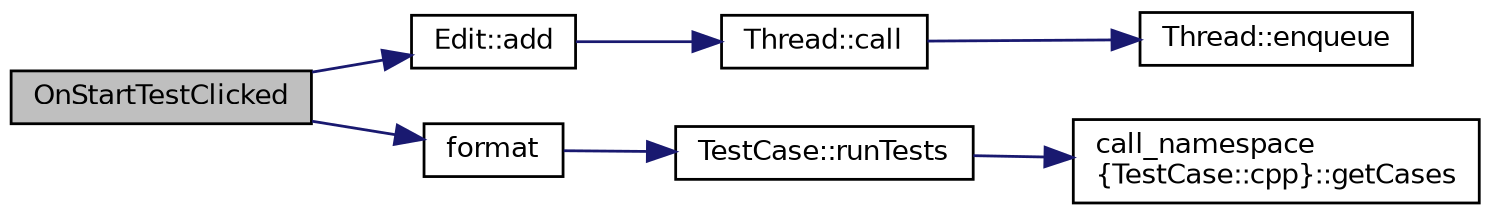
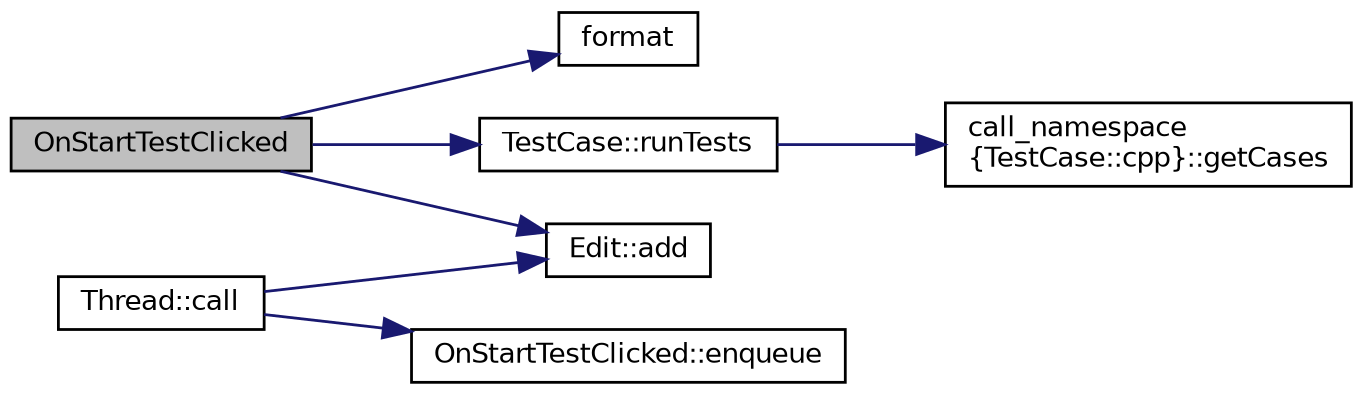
(1276, 39) -> (628, 356)
(634, 42) -> (391, 277)
(605, 151) -> (382, 145)
